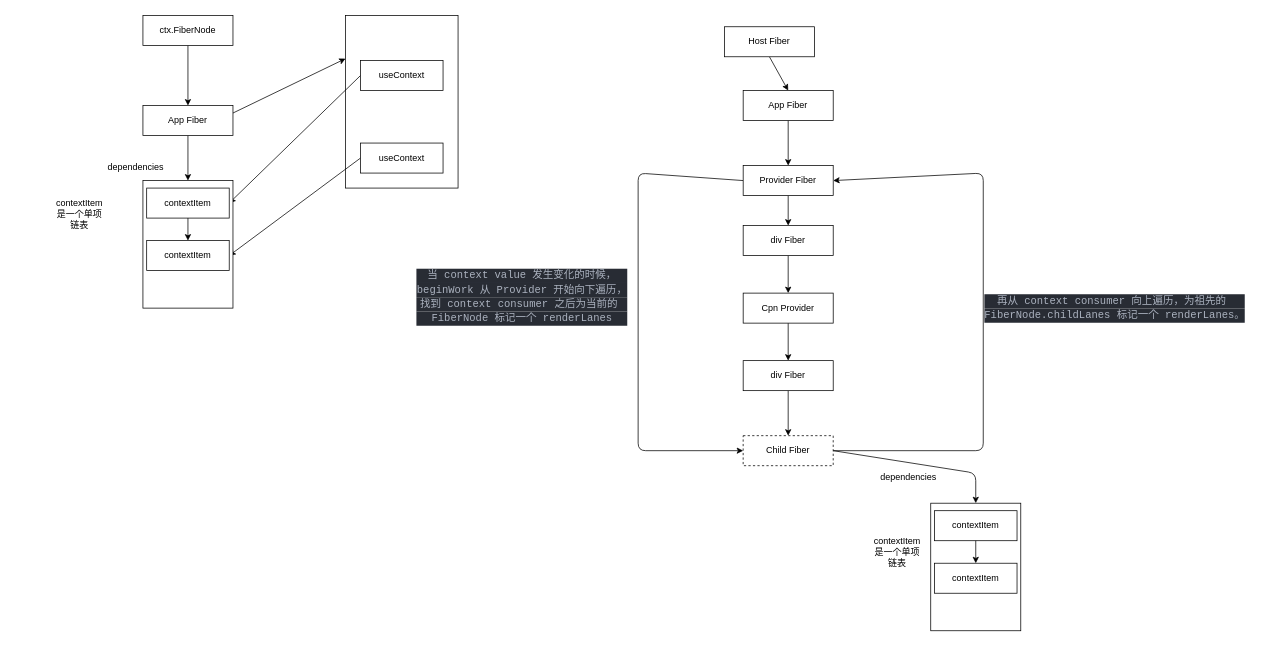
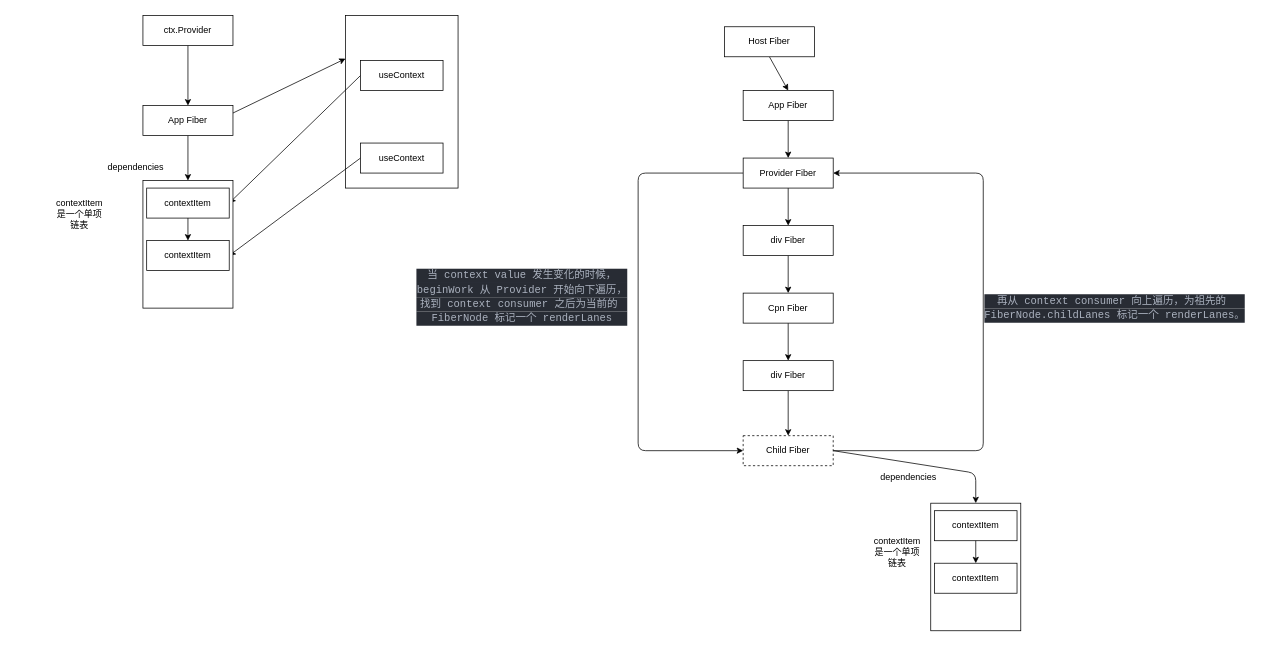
(188, 30) -> (188, 30)
(788, 180) -> (788, 173)
(788, 308) -> (788, 308)
